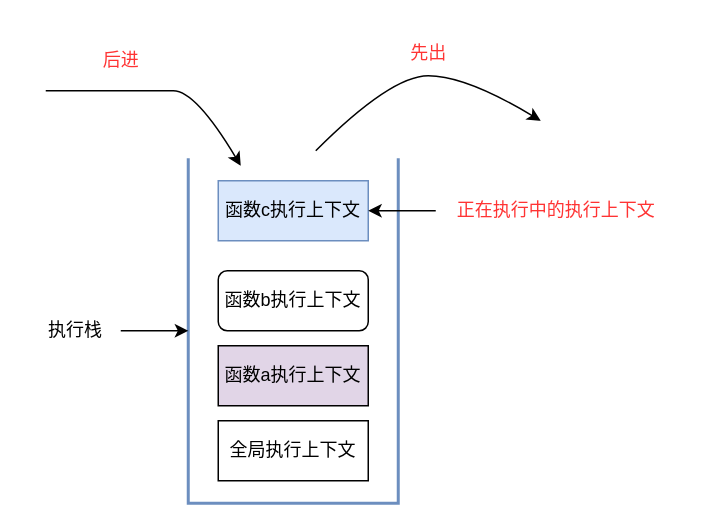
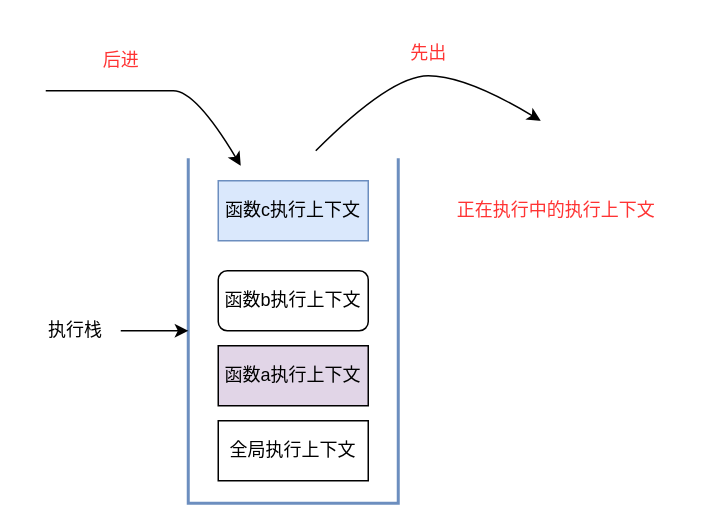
(407, 211) -> none
